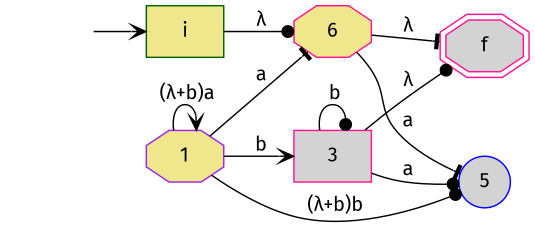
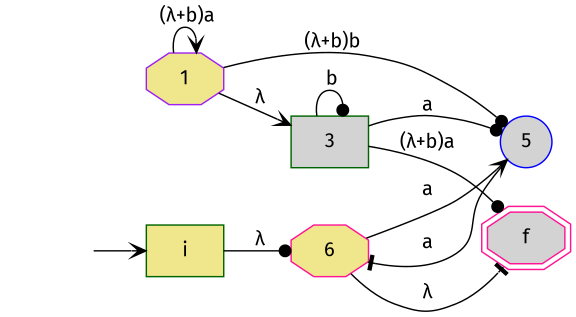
(406, 81) -> (425, 143)
(256, 97) -> (465, 245)
(391, 123) -> (435, 211)
(259, 145) -> (257, 98)
(333, 156) -> (330, 142)
